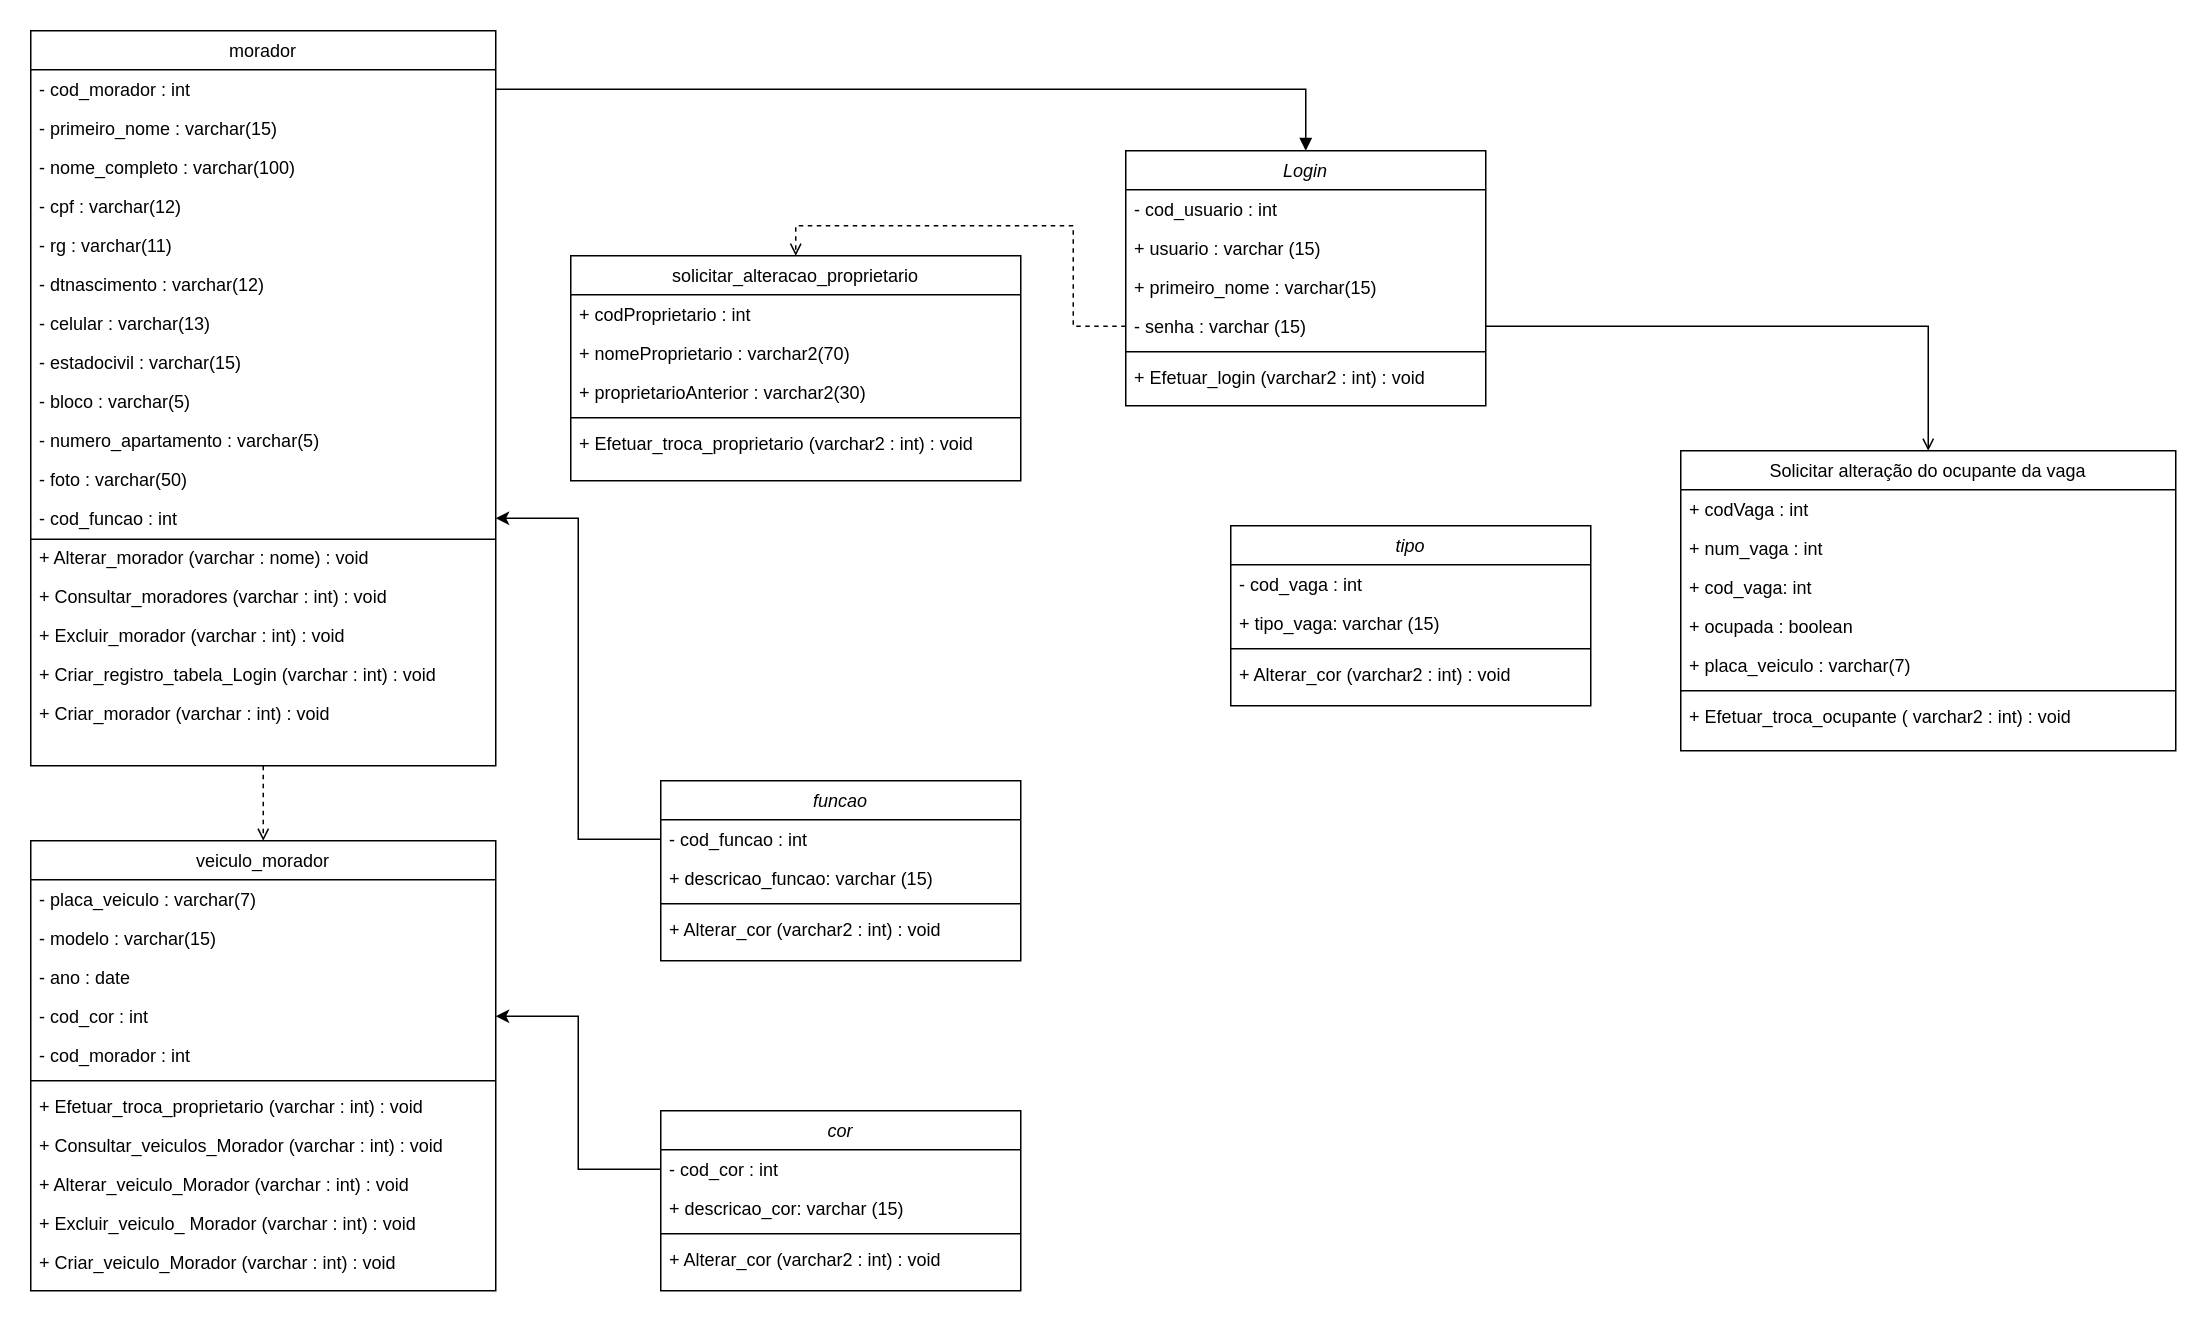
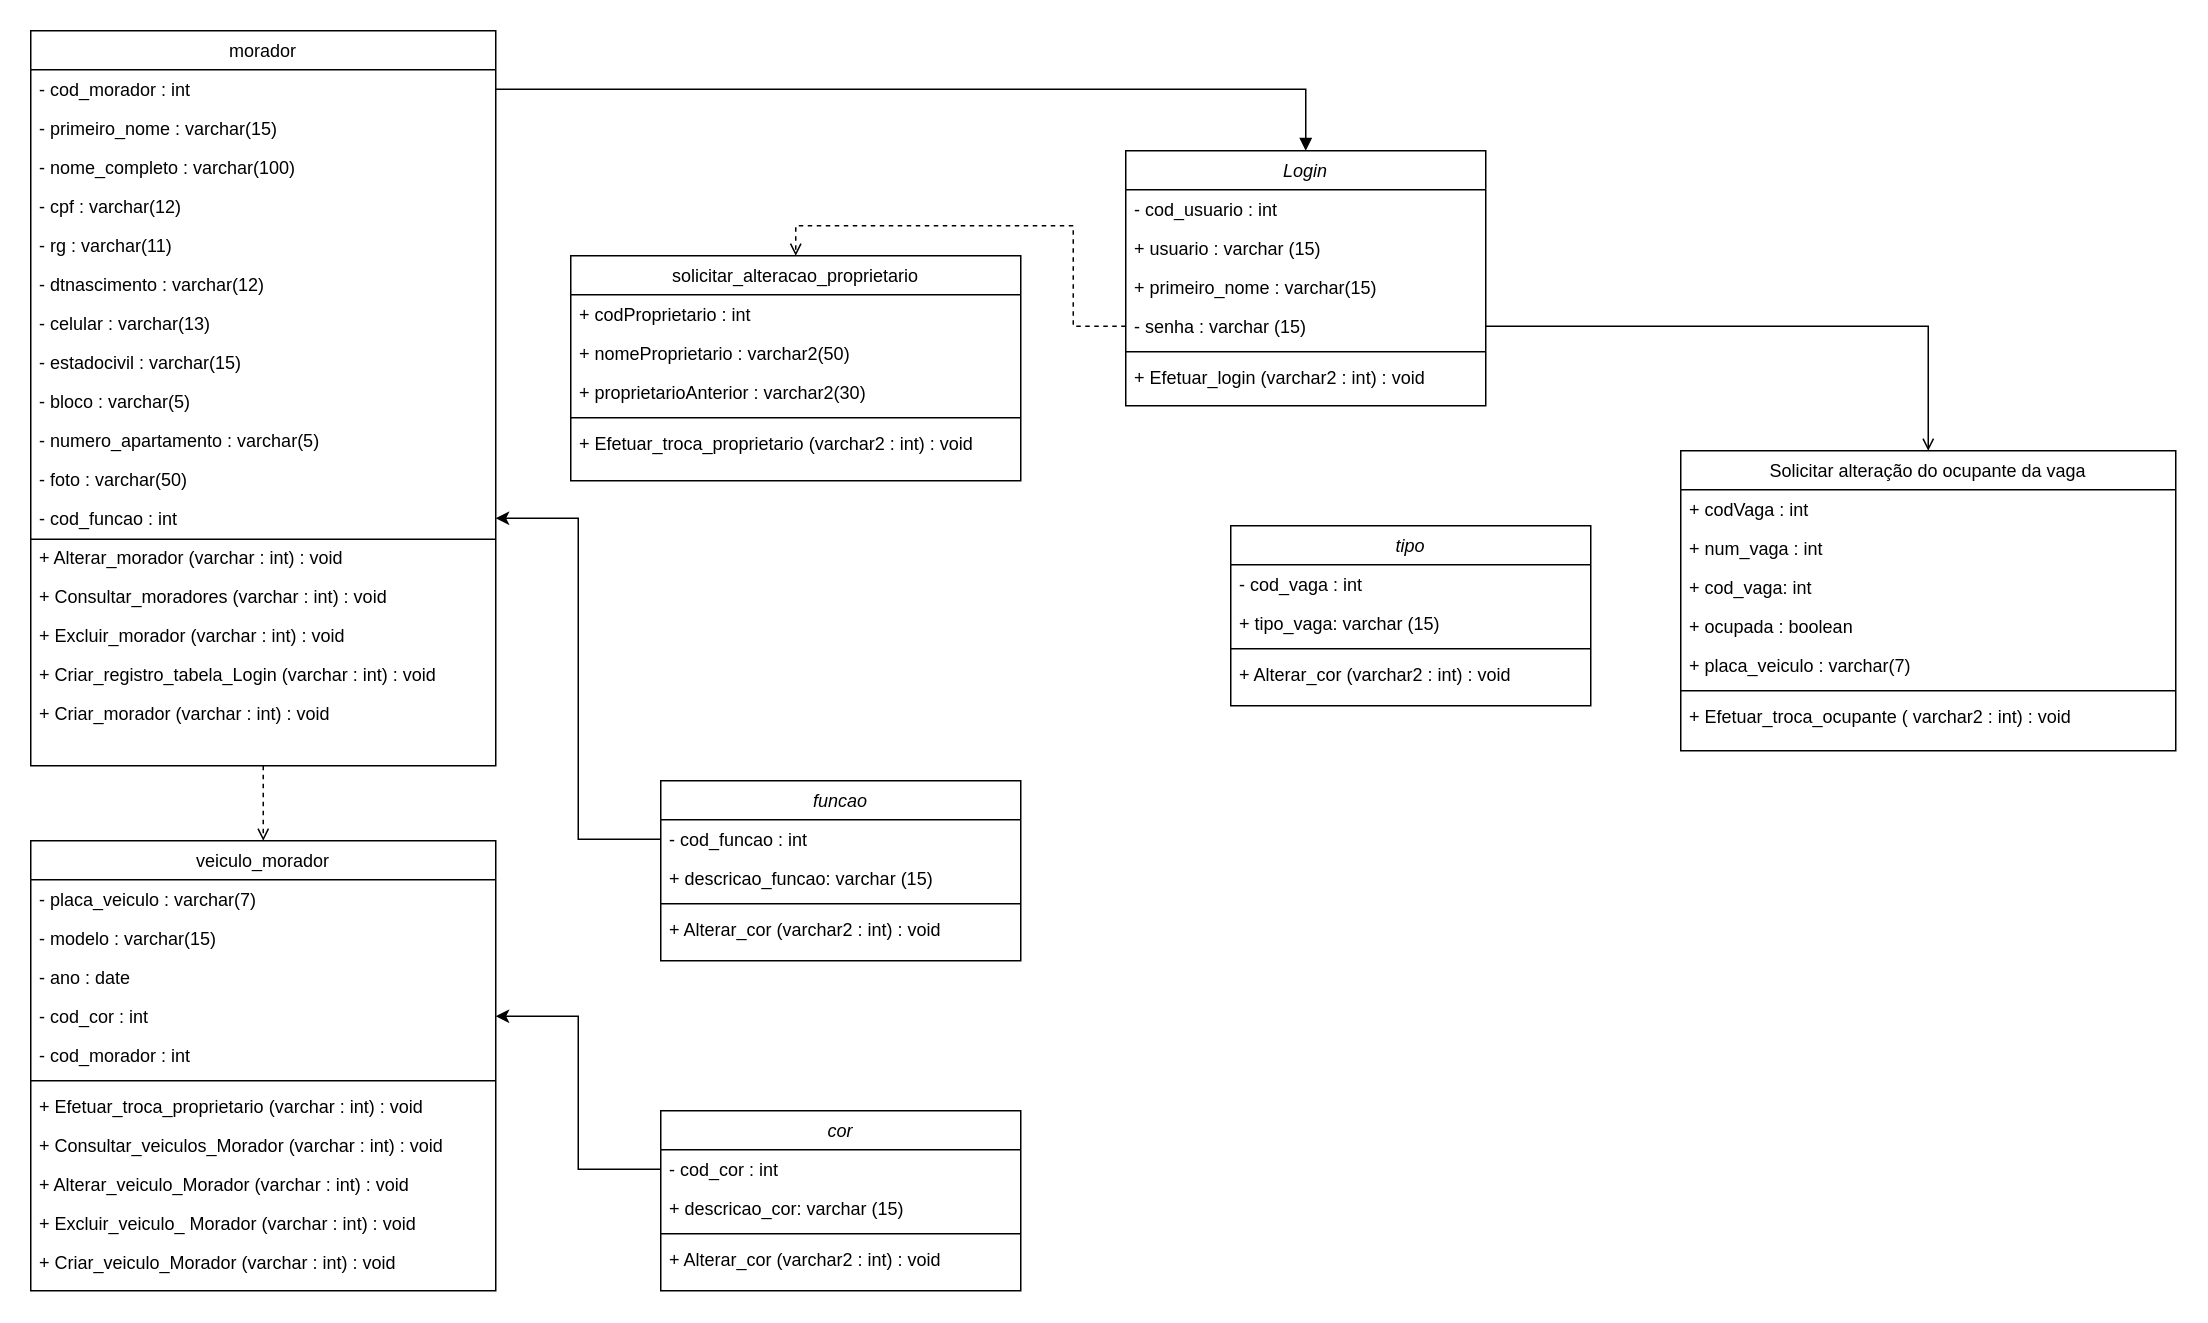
(731, 354) -> (731, 354)
(222, 558) -> (215, 558)
